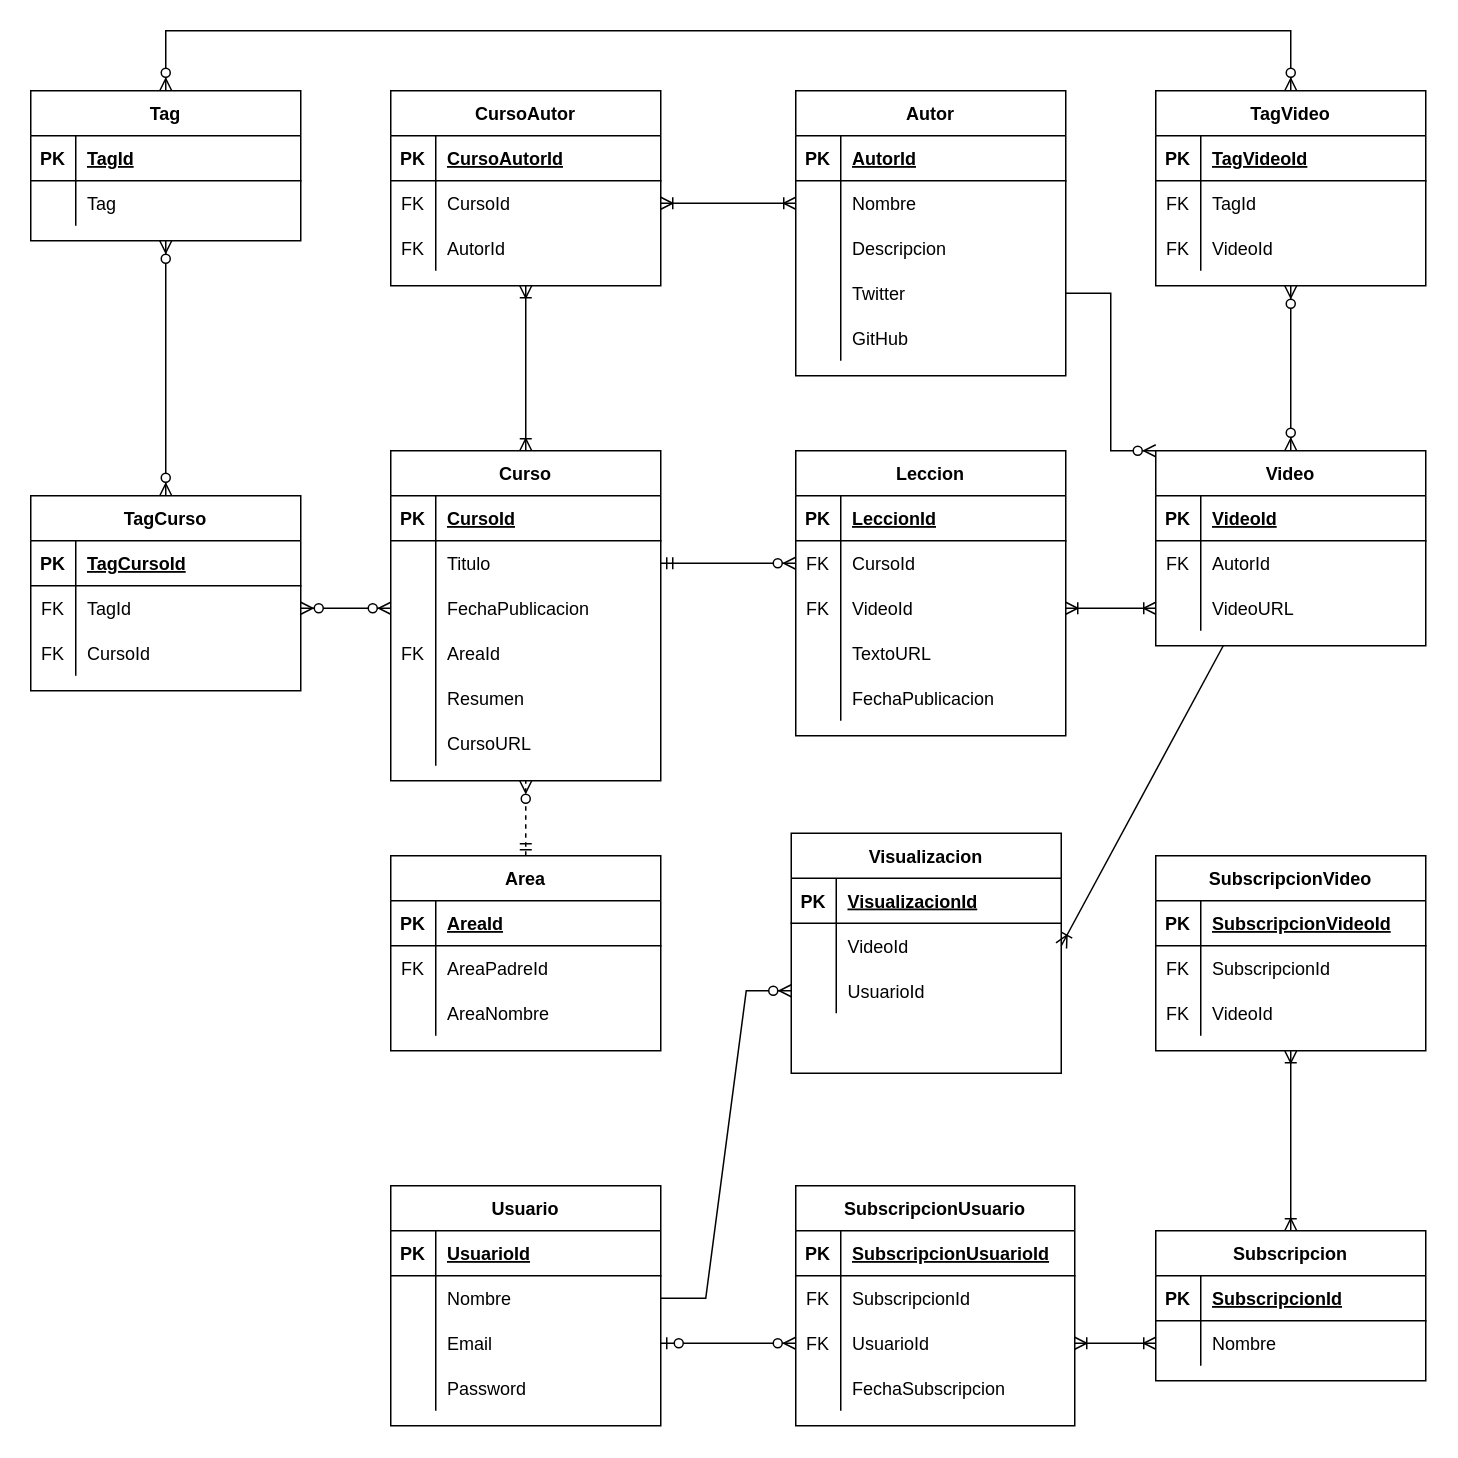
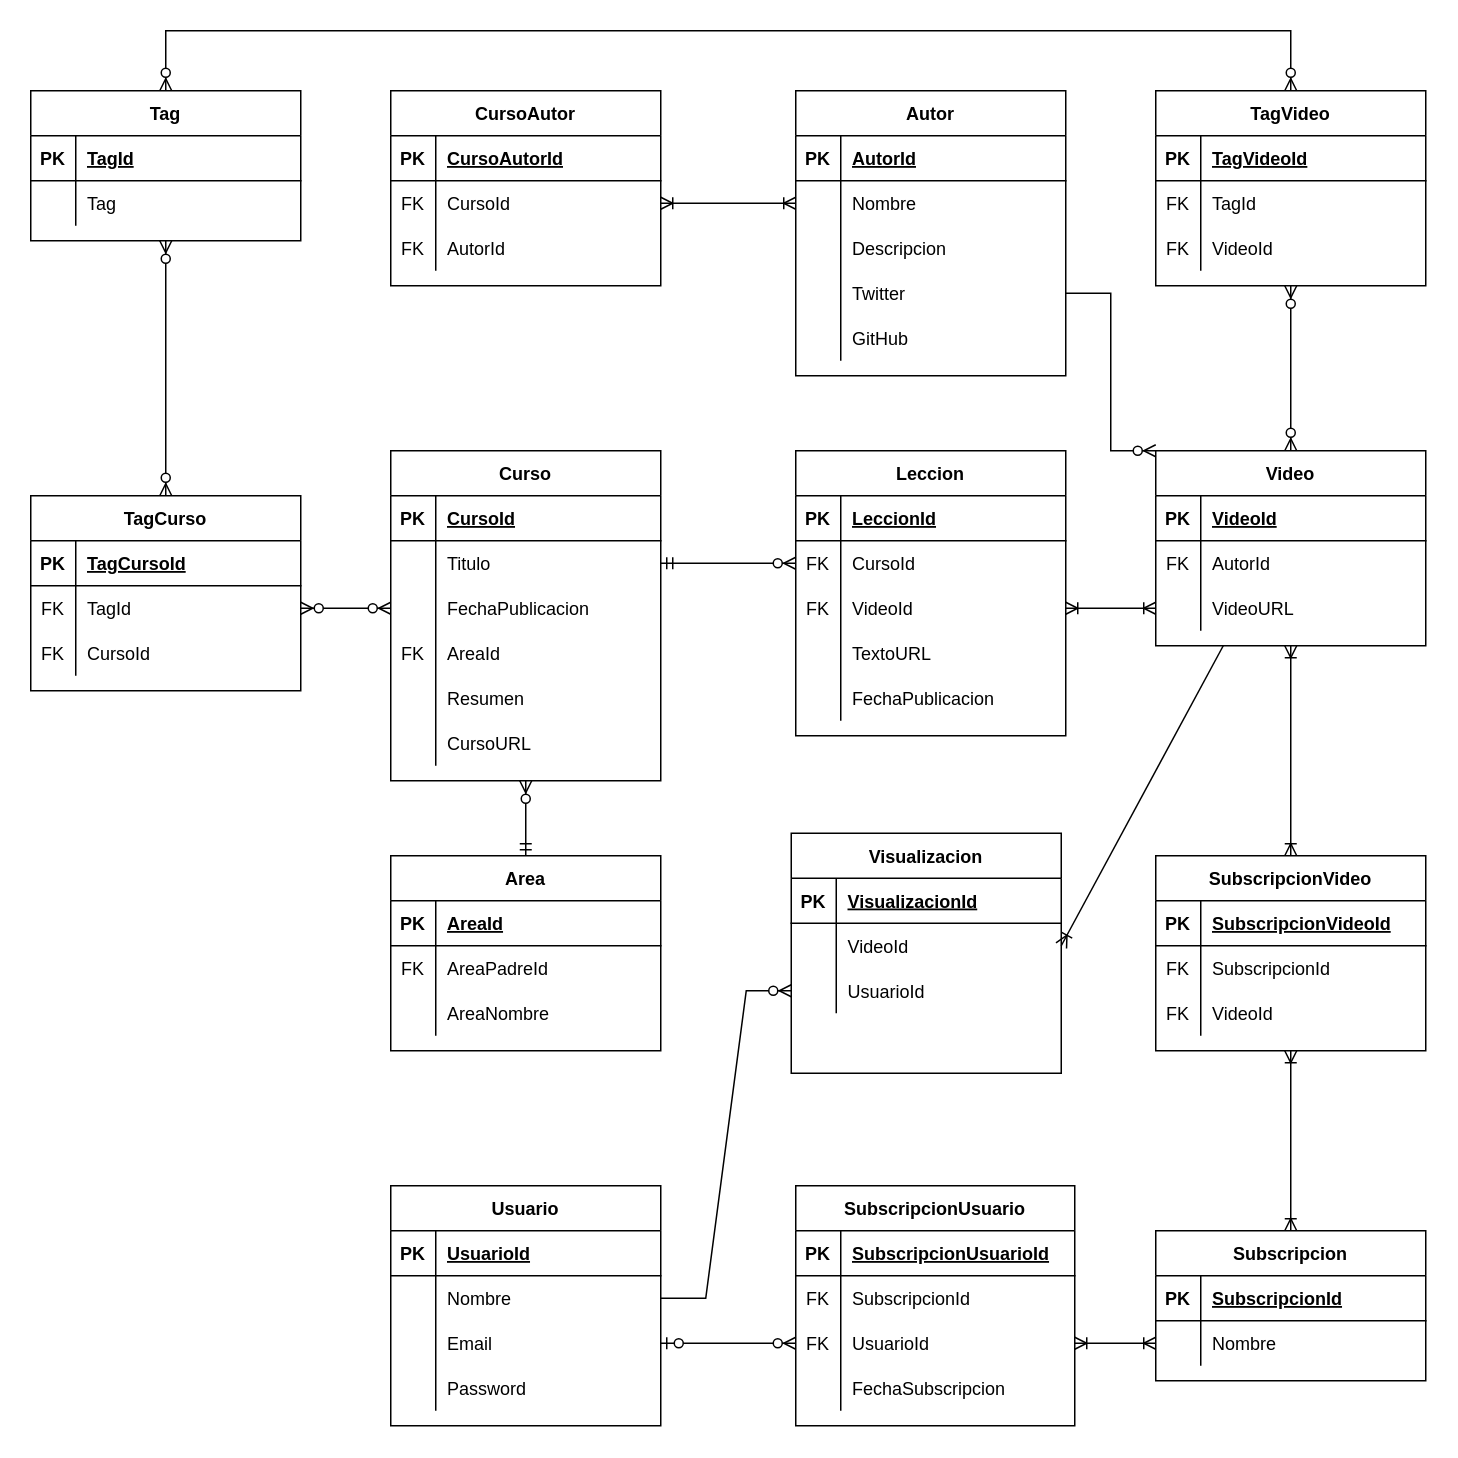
(526, 370) -> none
none -> (1291, 752)
(526, 827) -> (526, 827)
